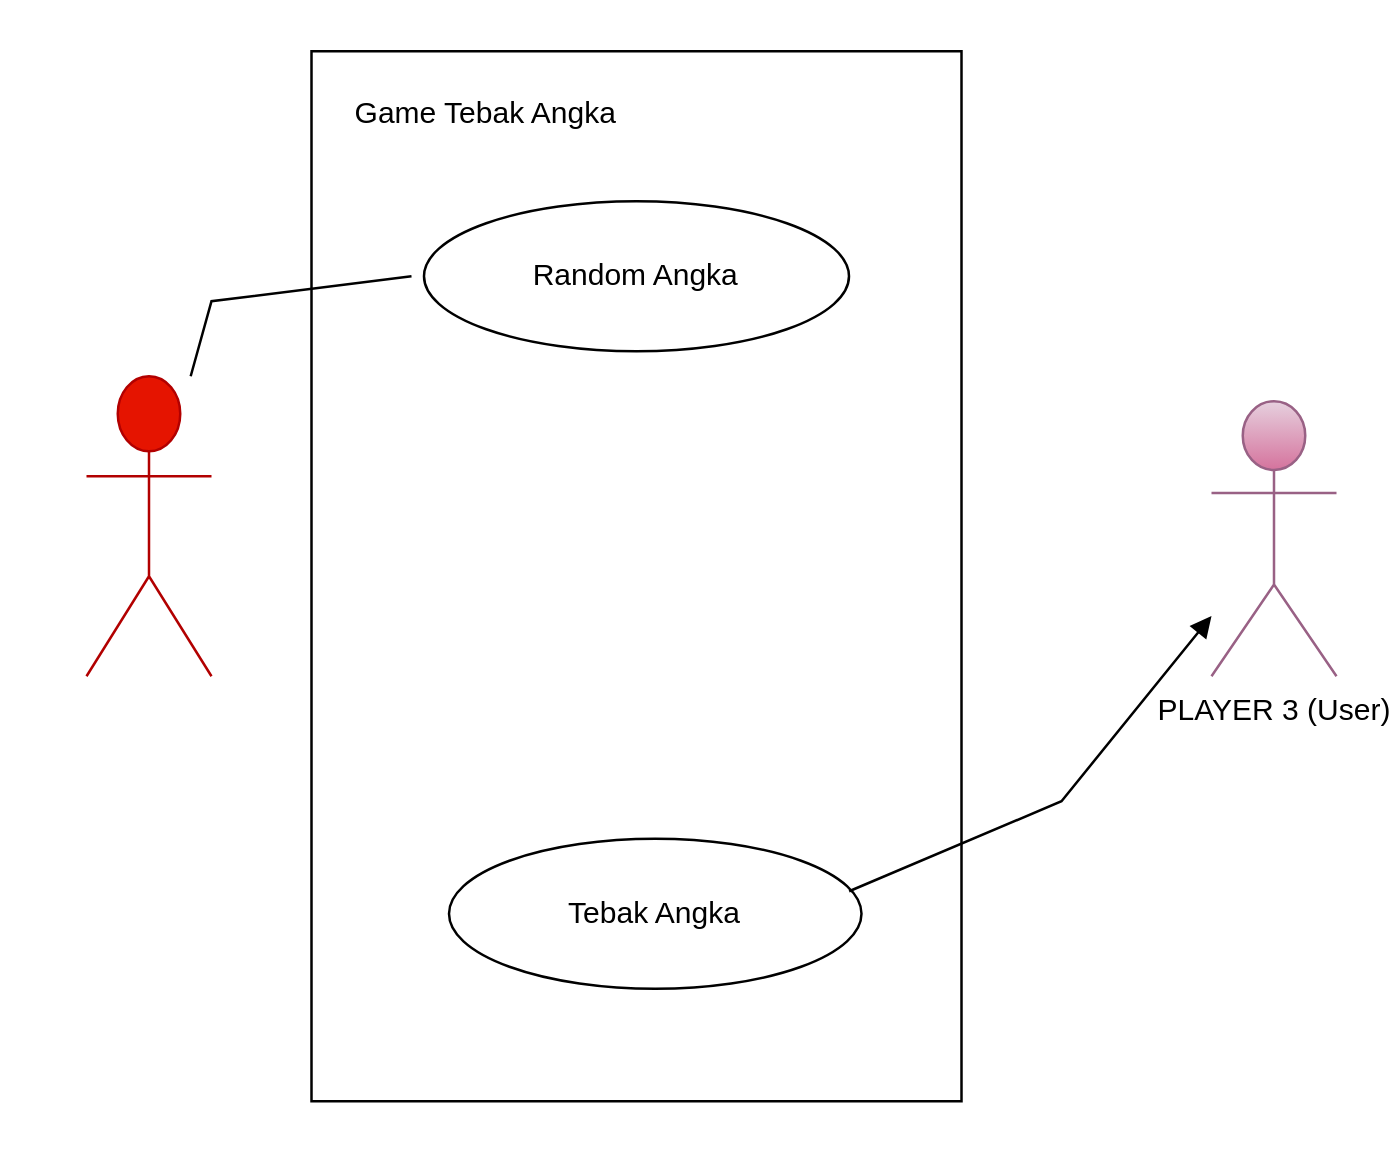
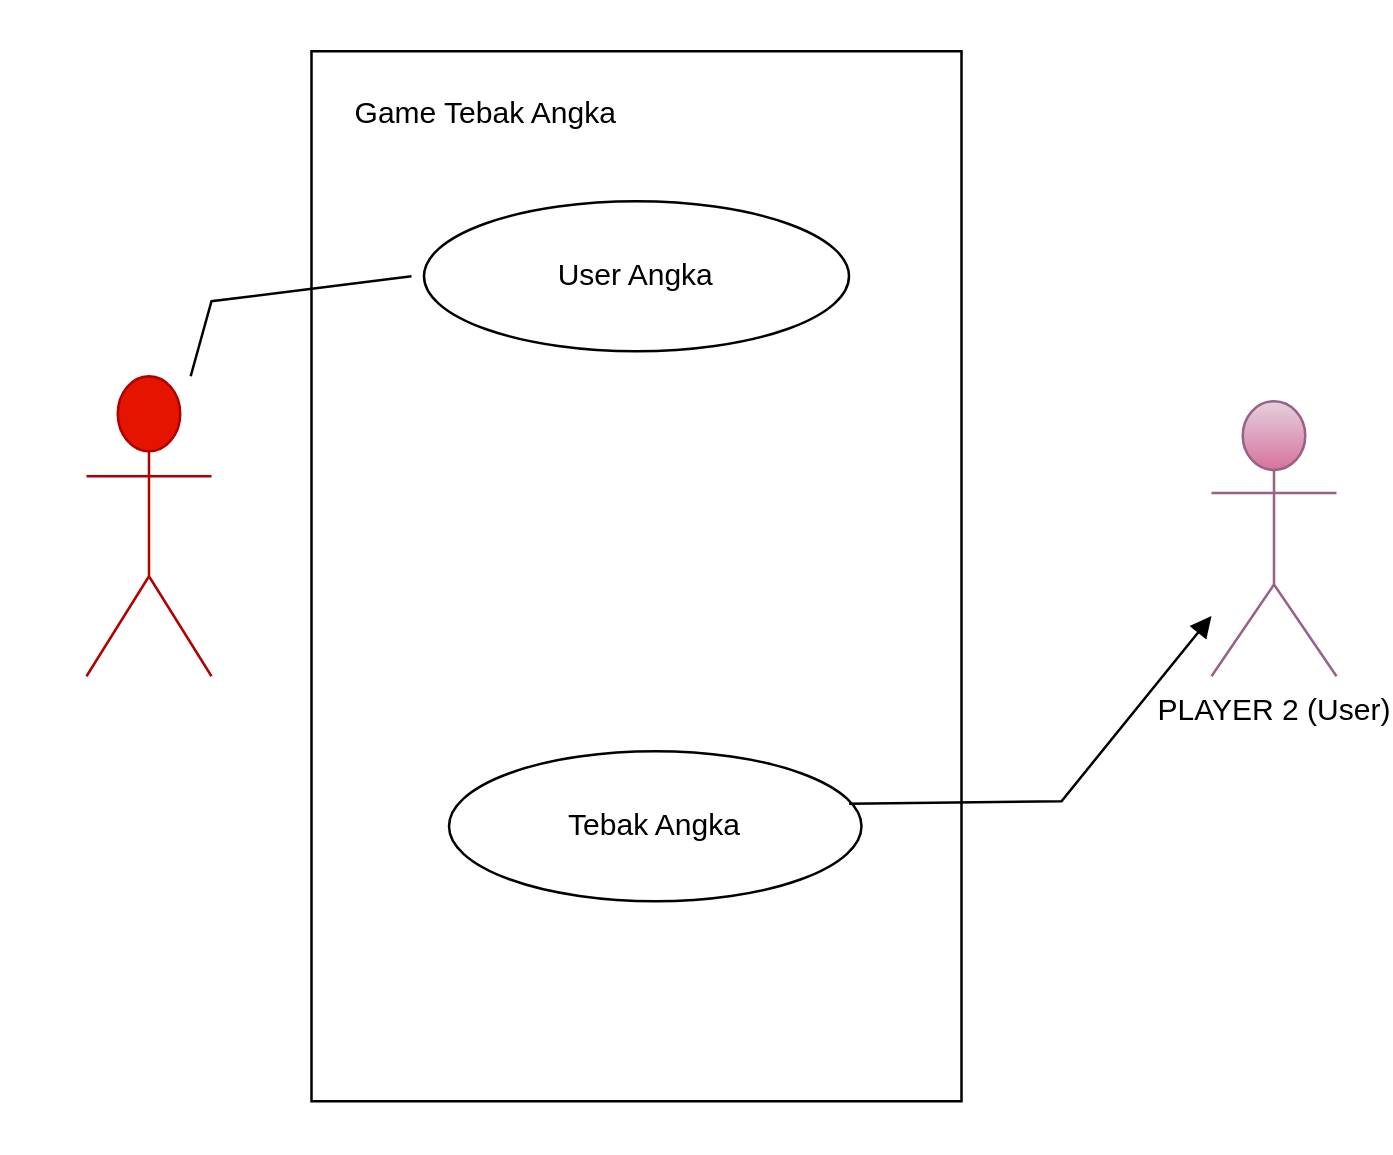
(636, 276) -> (636, 276)
(1275, 712) -> (1275, 712)
(655, 914) -> (655, 826)
